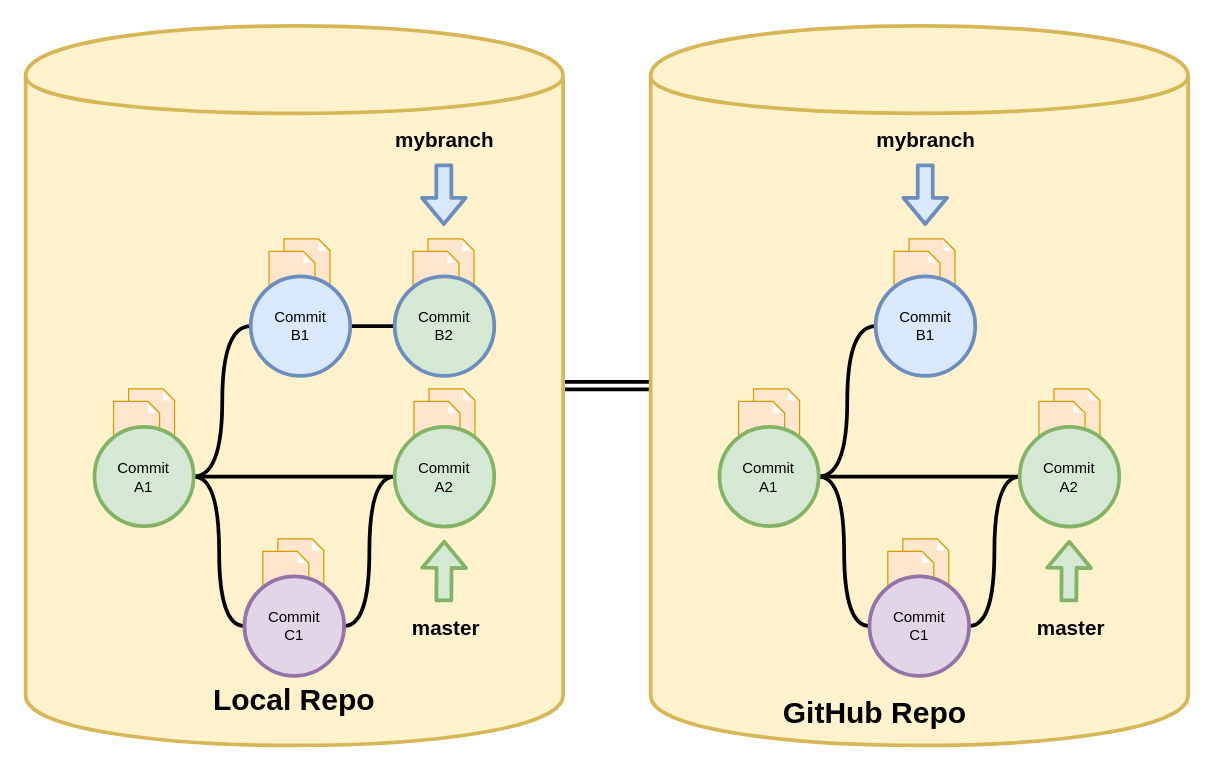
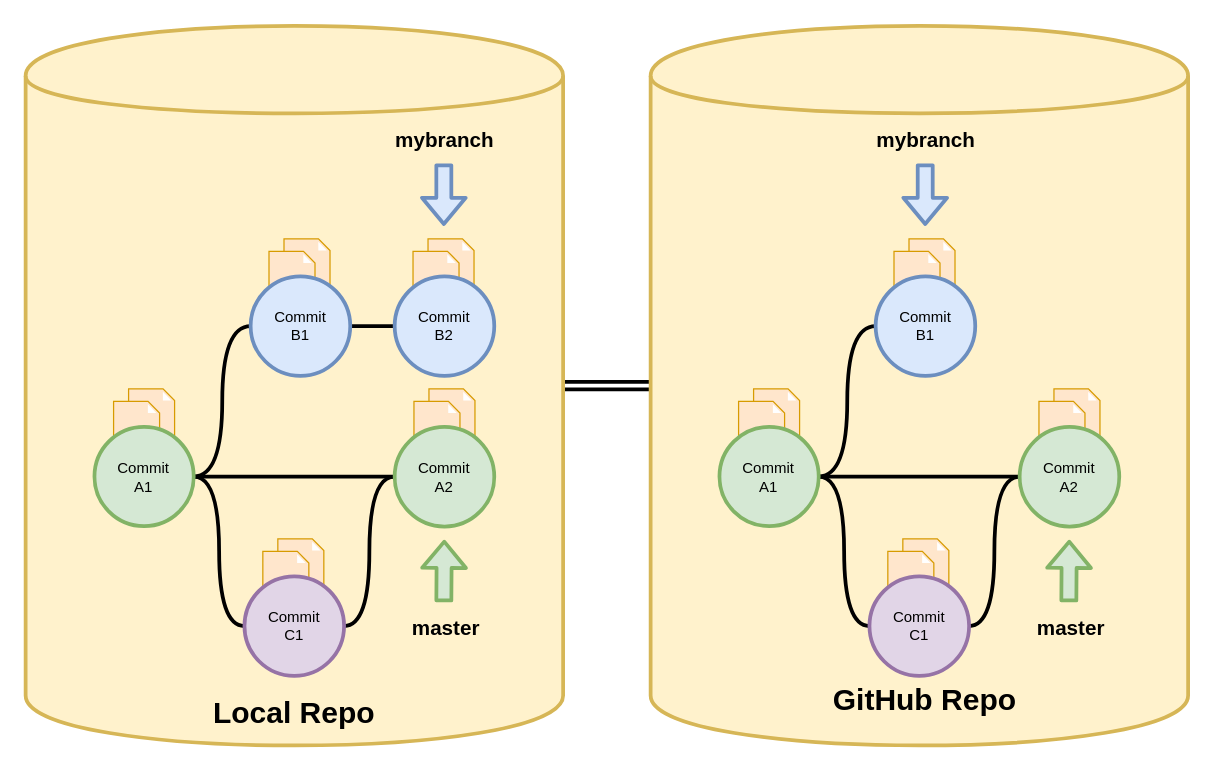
(444, 326) -> (444, 326)
(294, 701) -> (294, 713)
(875, 713) -> (925, 701)
